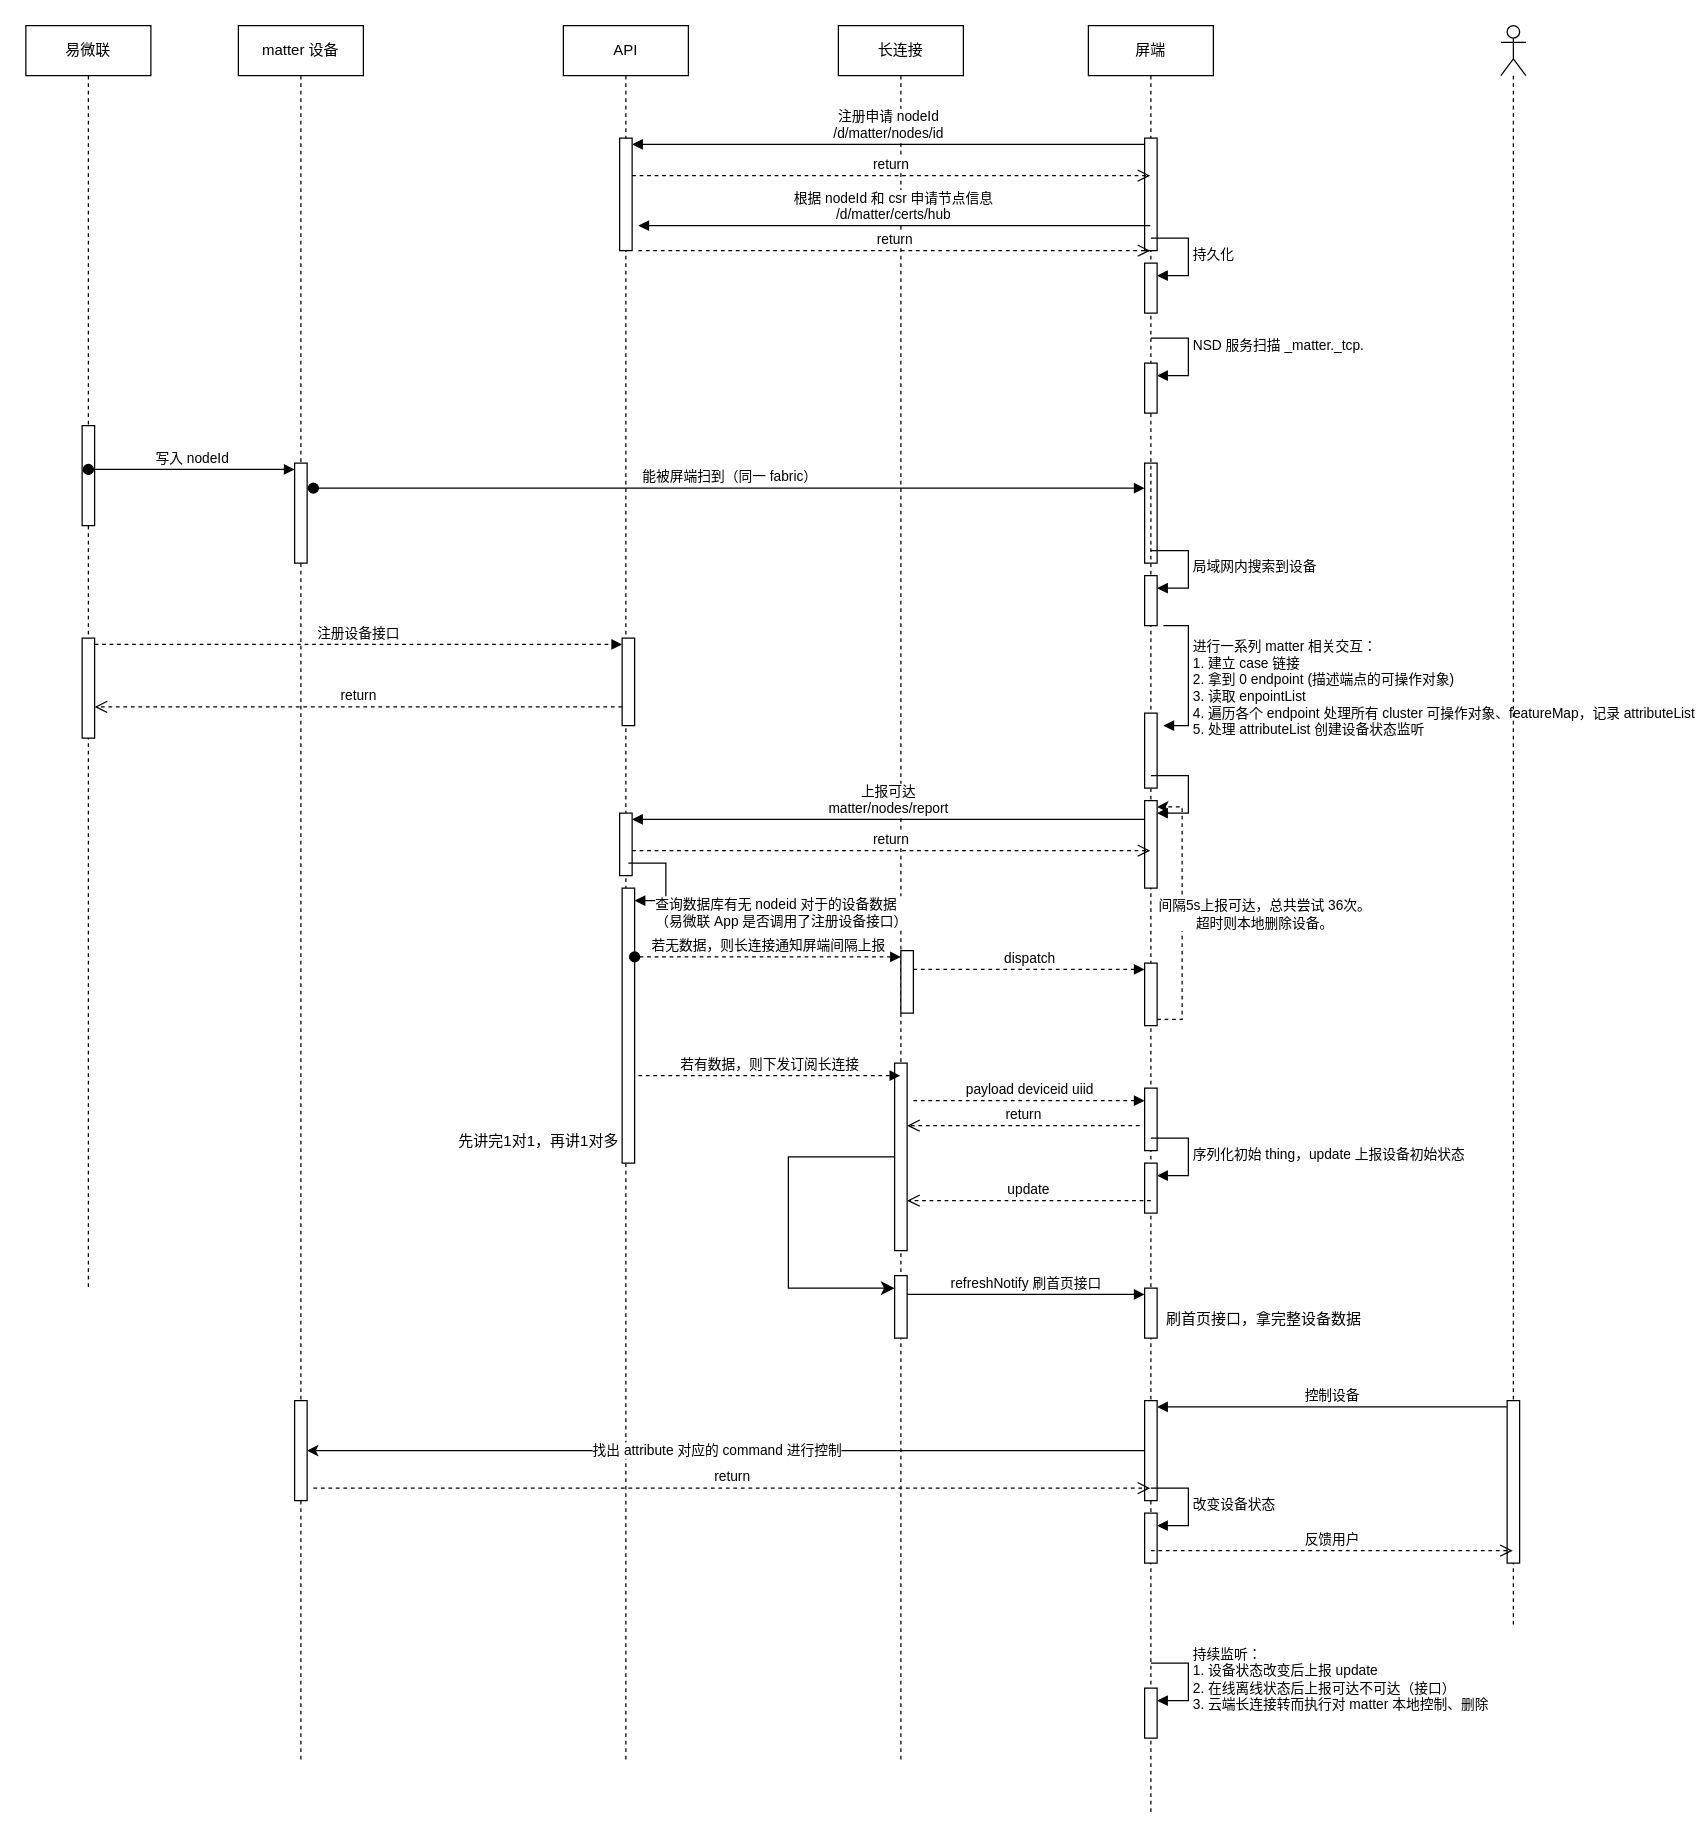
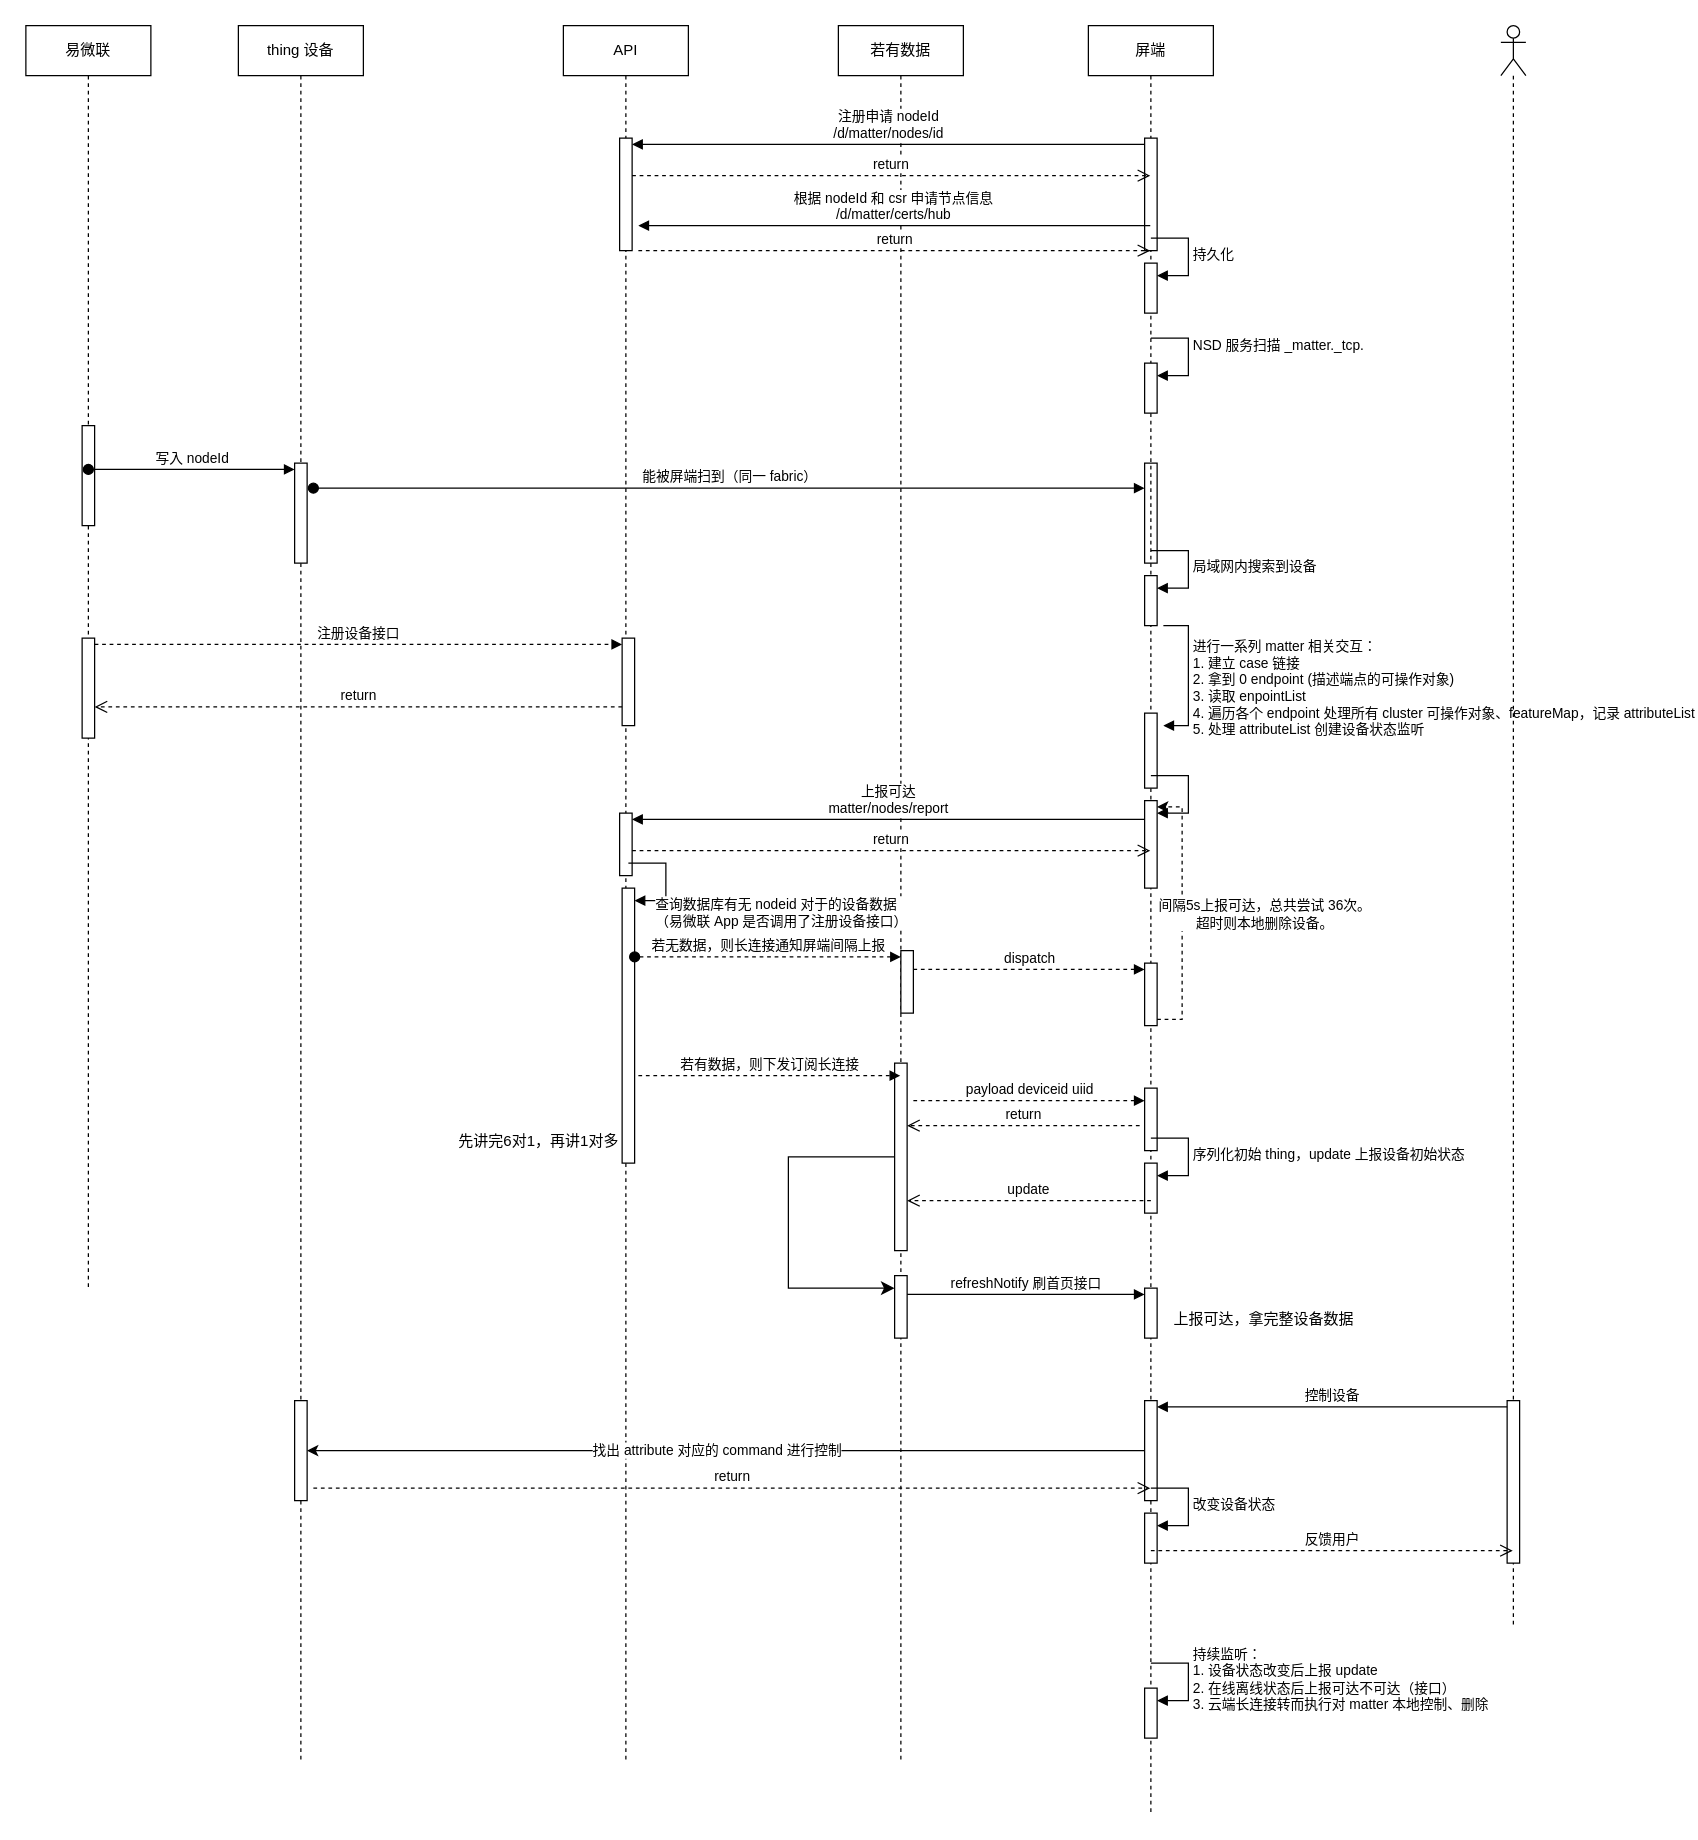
(301, 51) -> (301, 51)
(901, 51) -> (901, 51)
(539, 1142) -> (539, 1142)
(1264, 1319) -> (1264, 1319)
